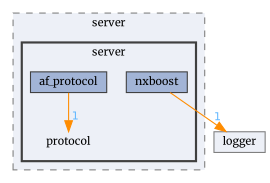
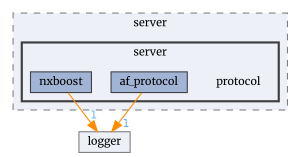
(69, 107) -> (130, 108)
